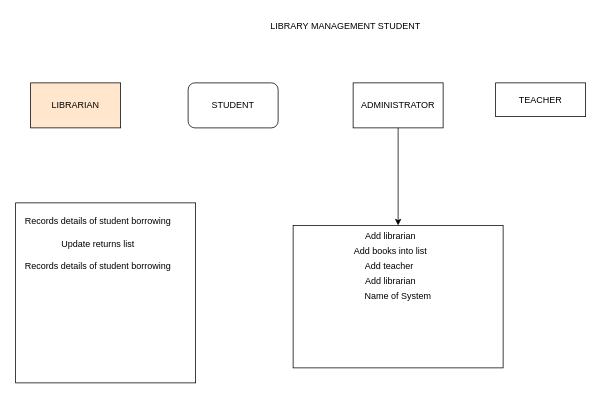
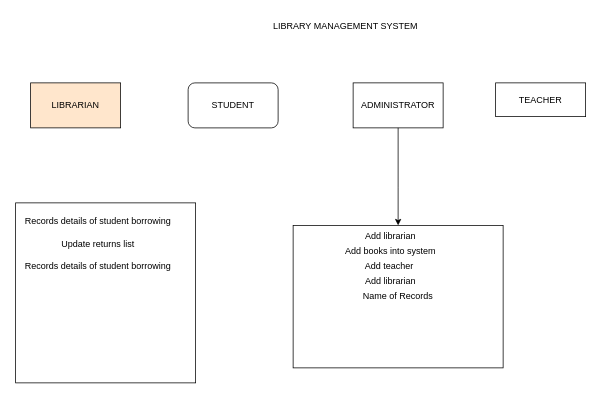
(345, 27) -> (345, 27)
(390, 252) -> (390, 252)
(398, 297) -> (398, 297)
